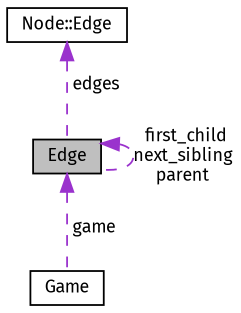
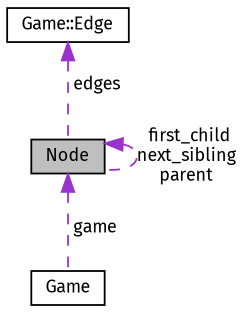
(67, 25) -> (68, 25)
(67, 157) -> (68, 157)
